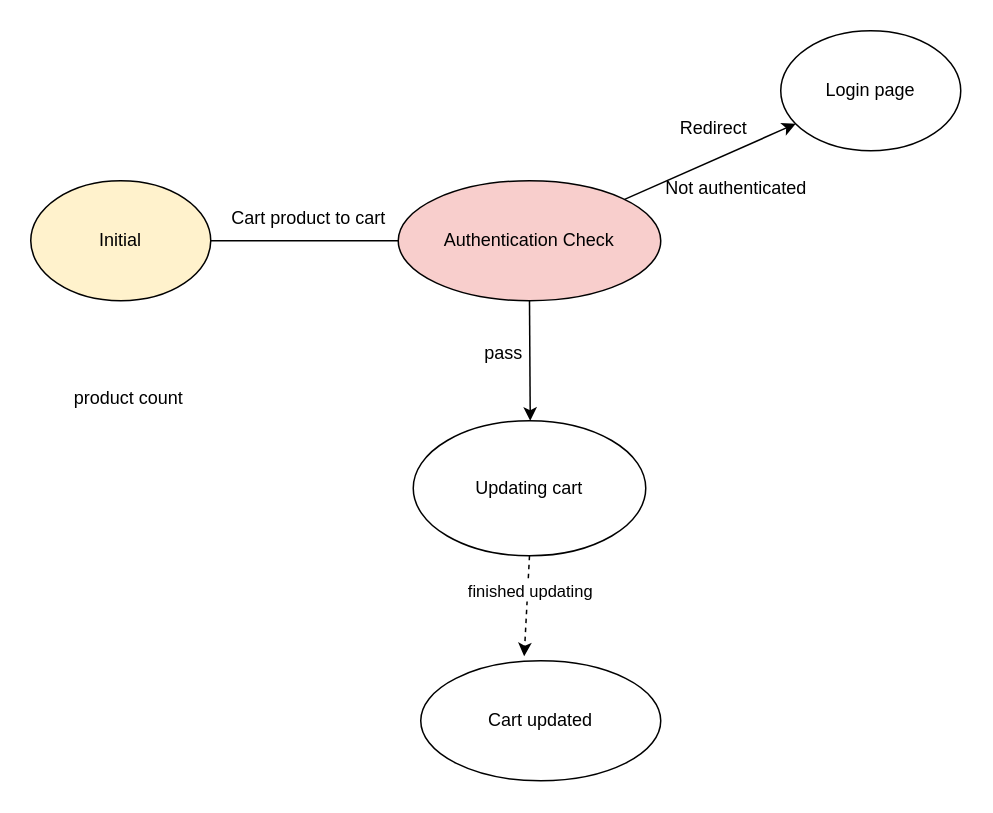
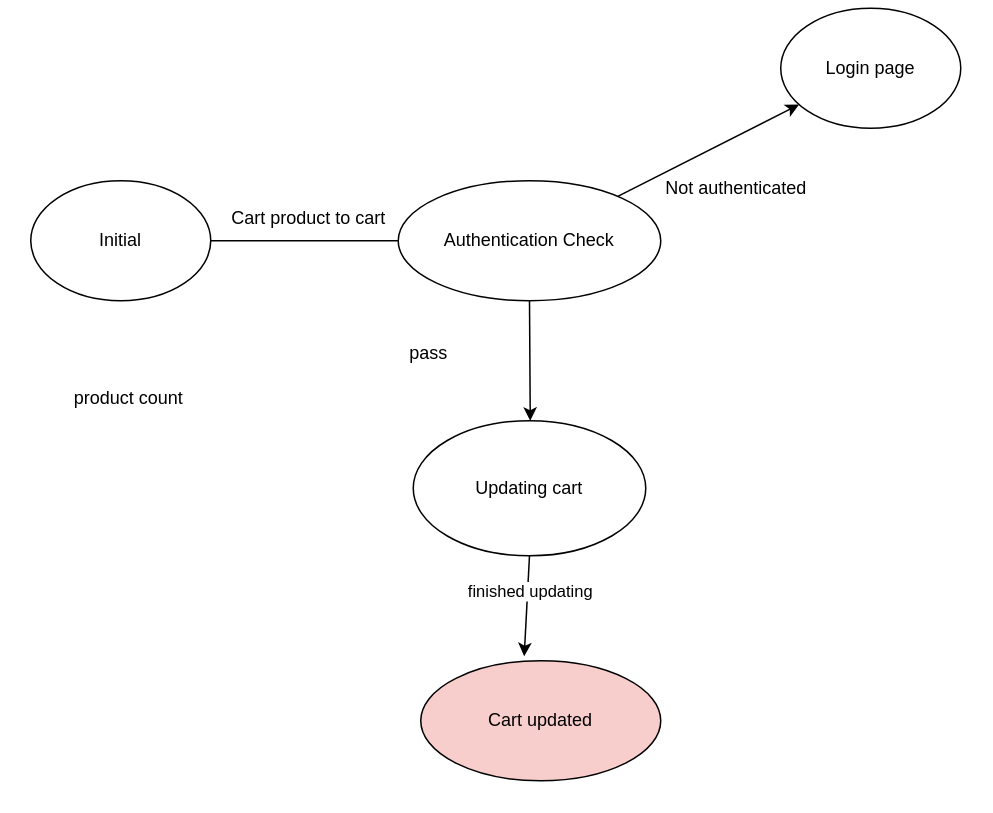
(871, 91) -> (871, 68)
(713, 128) -> none
(121, 241) -> (121, 241)
(530, 241) -> (530, 241)
(503, 353) -> (428, 353)
(526, 624) -> (526, 624)
(541, 721) -> (541, 721)
